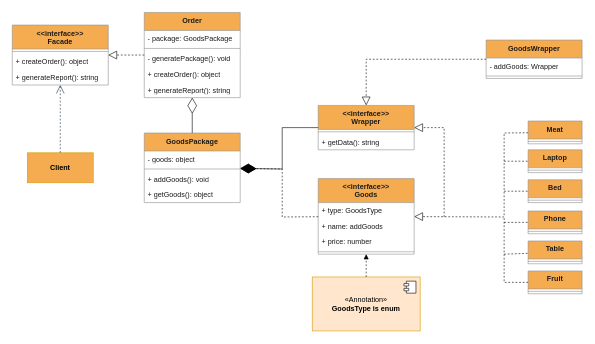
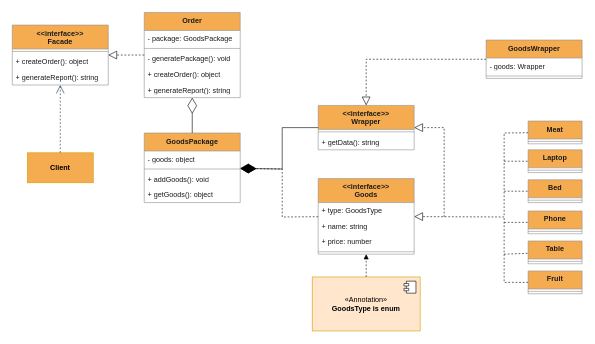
(525, 66) -> (519, 66)
(351, 227) -> (346, 227)
